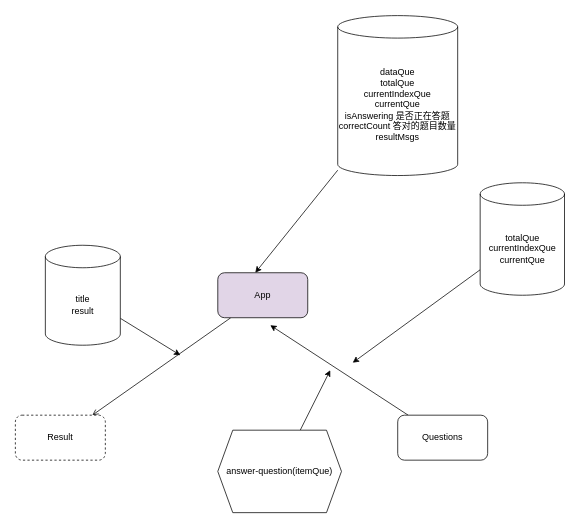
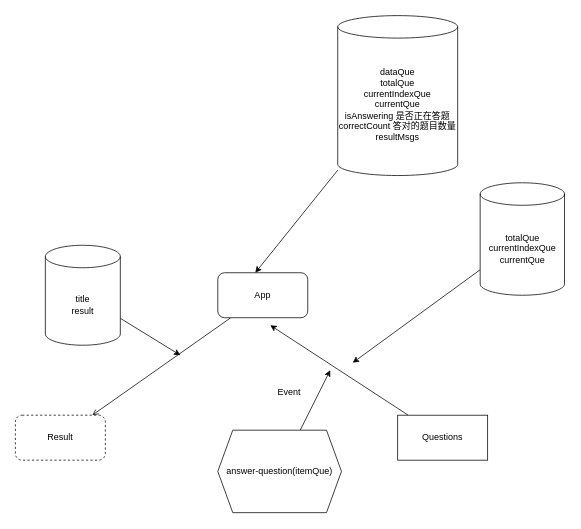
(263, 295) -> (263, 295)
none -> (289, 393)
(443, 438) -> (443, 438)
